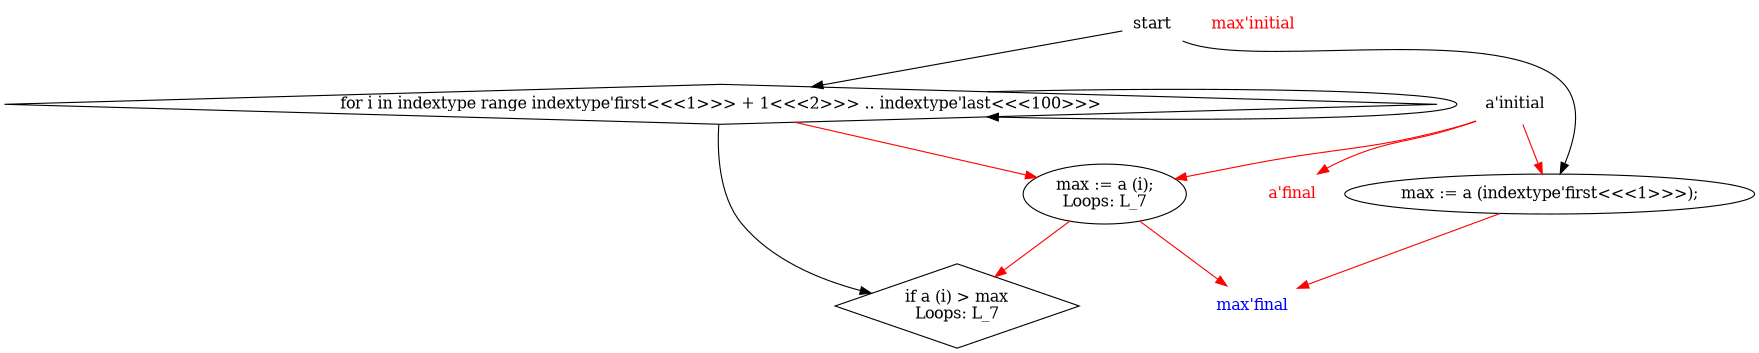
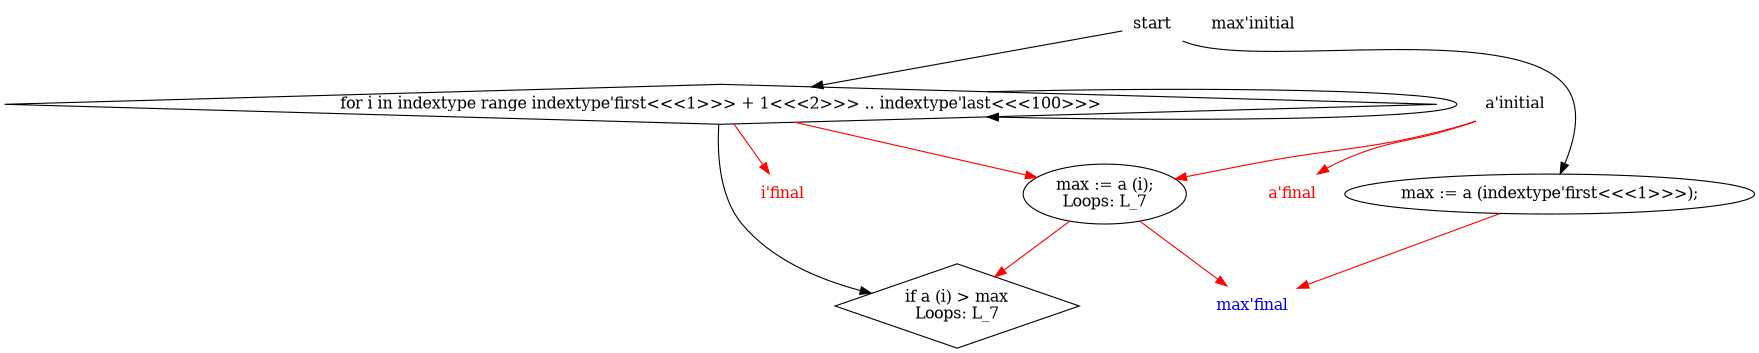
(1253, 24) -> (1253, 24)
(1530, 144) -> none
none -> (783, 194)
